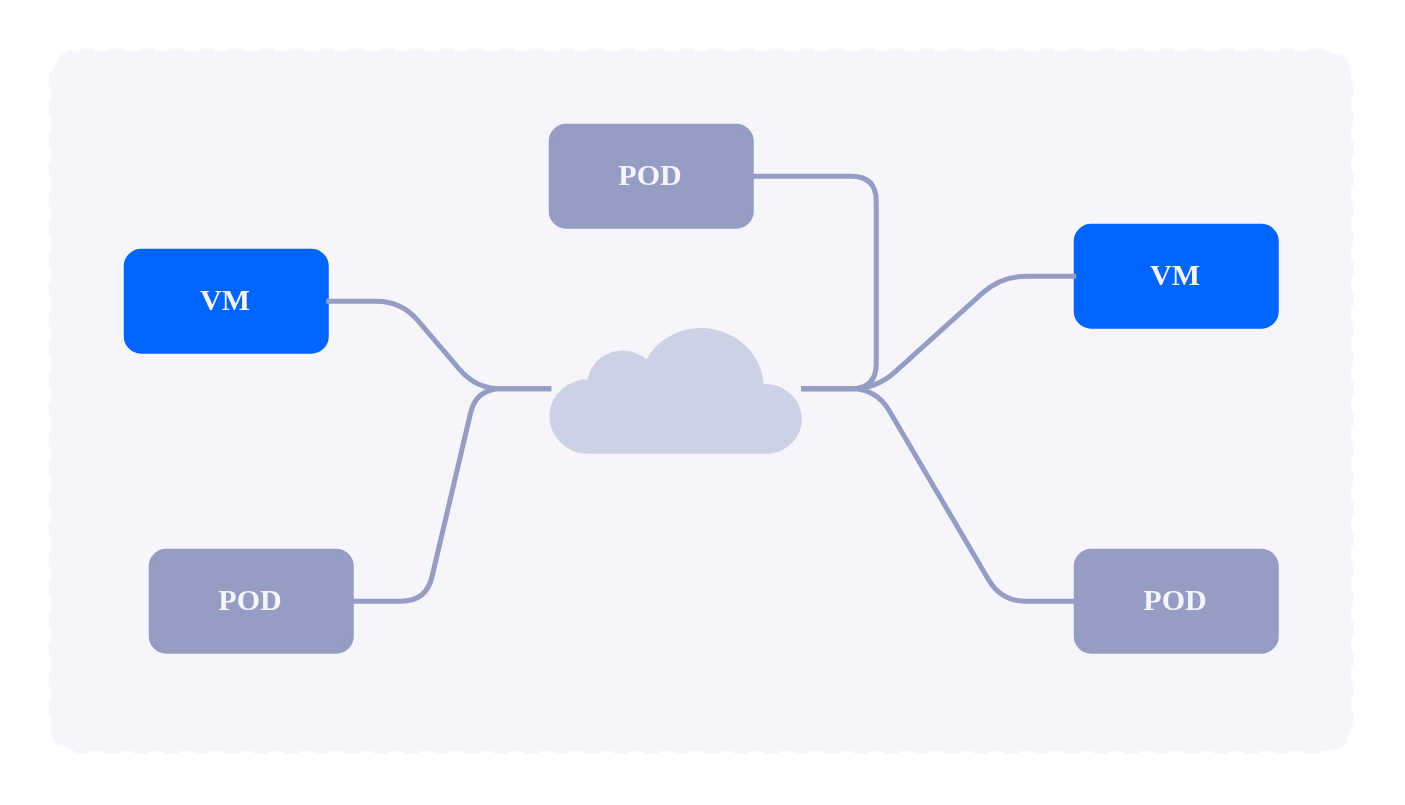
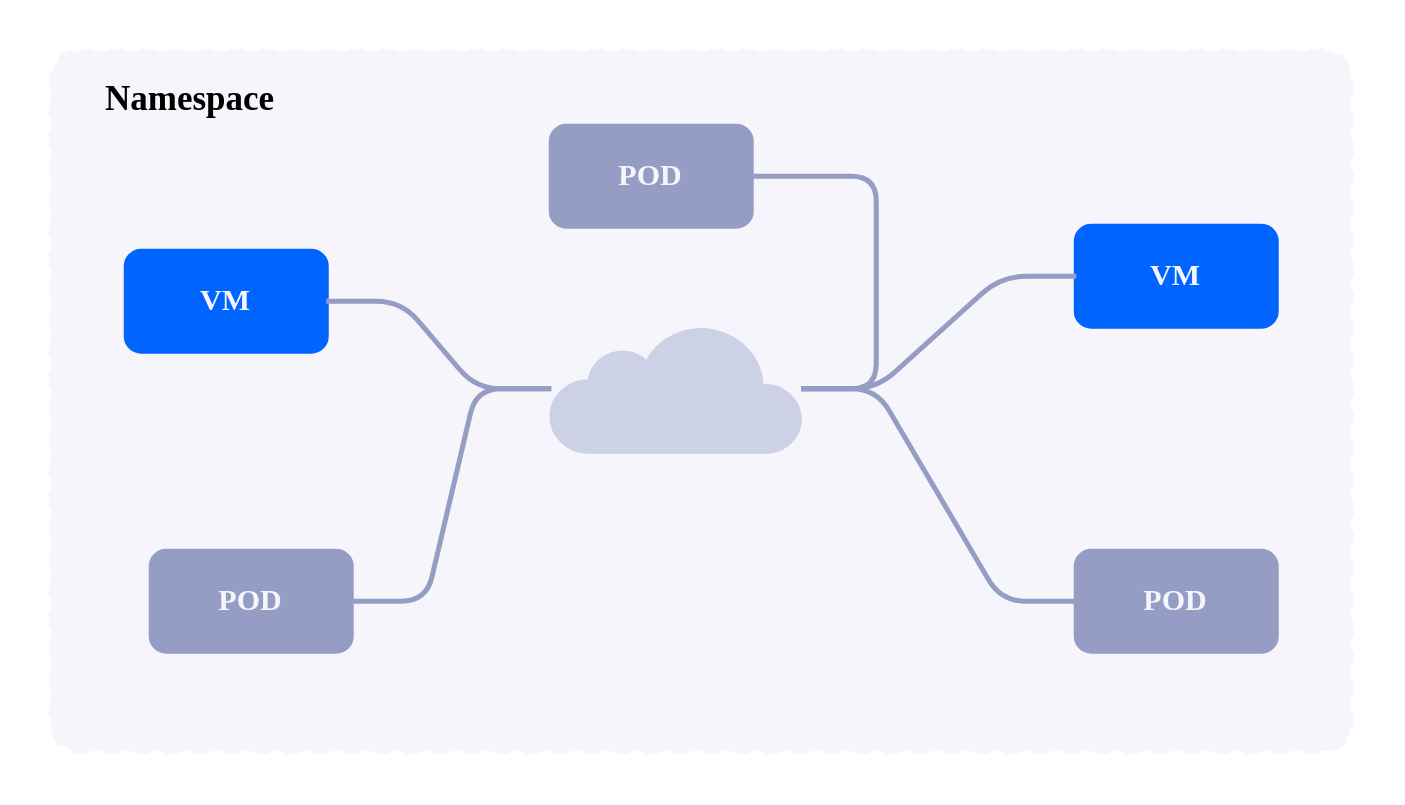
none -> (176, 101)
